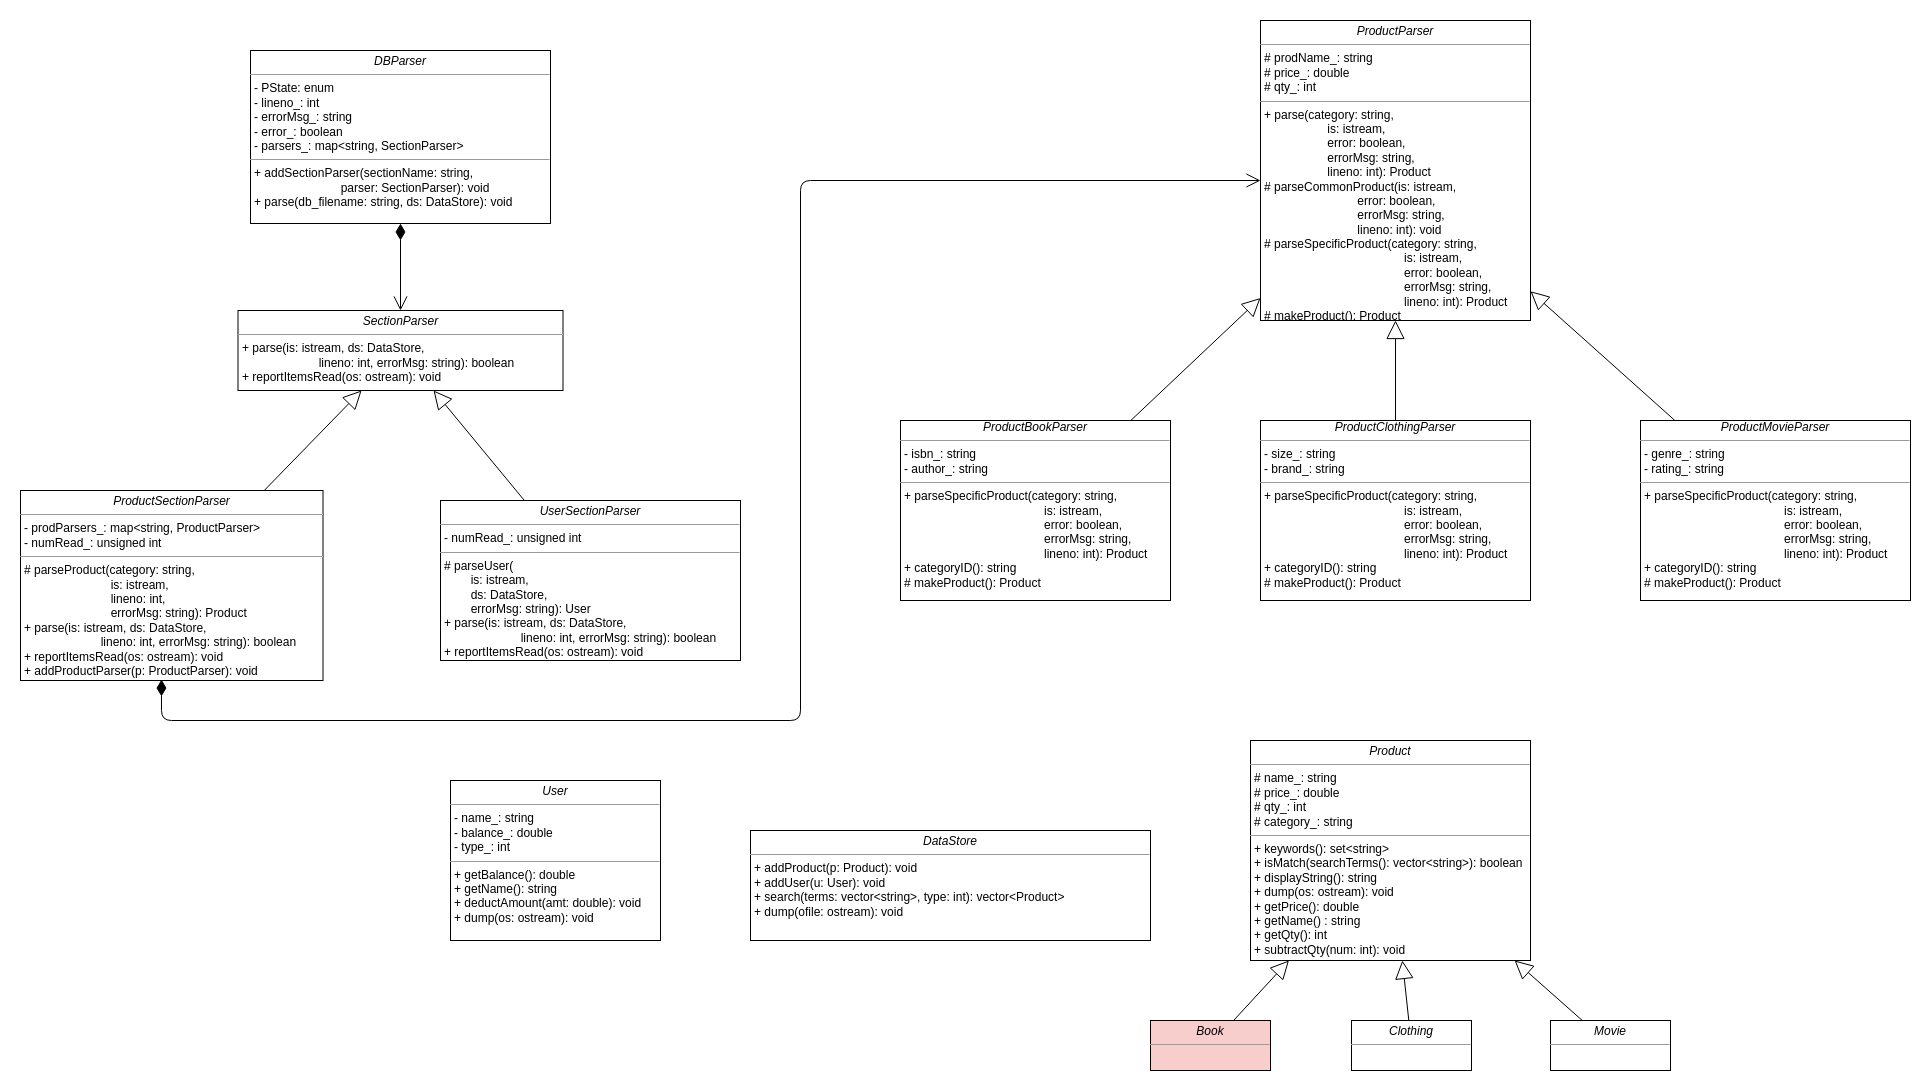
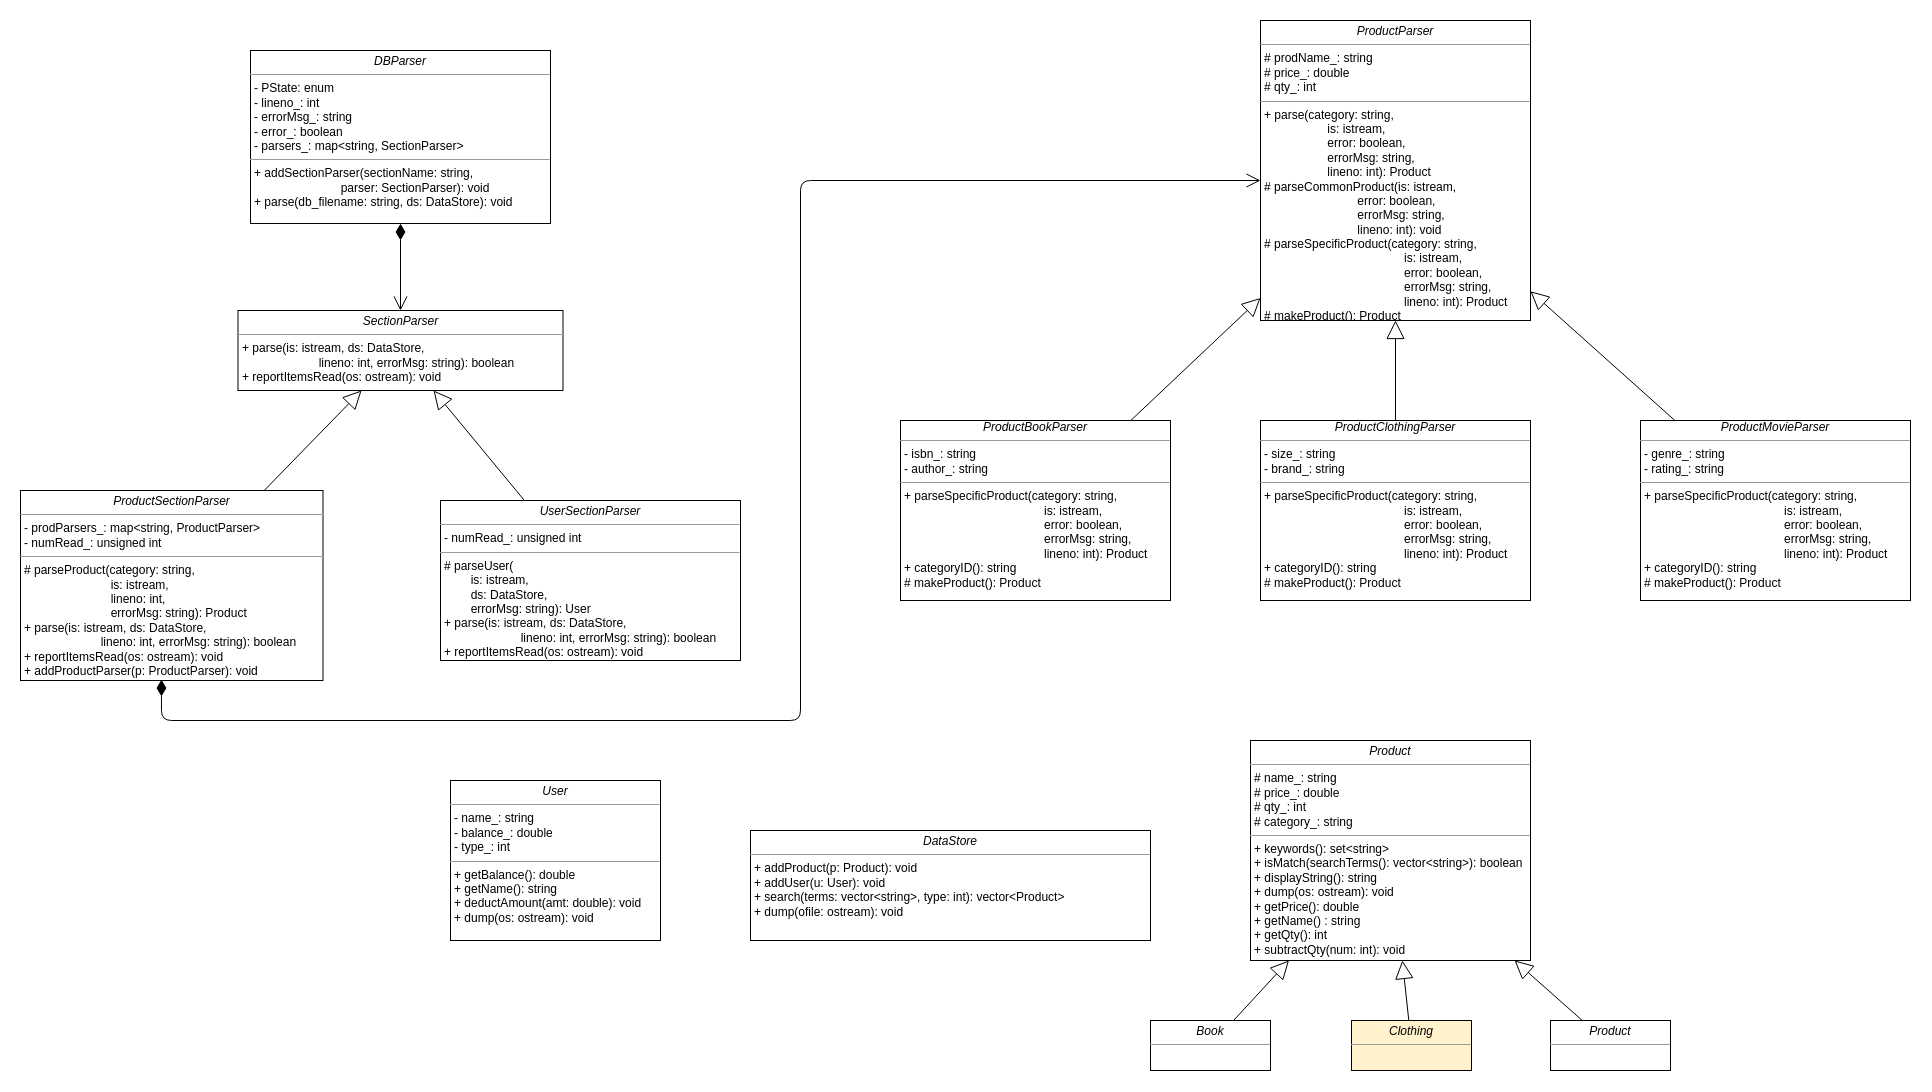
(1566, 1028) -> (1574, 1028)
(1211, 1046) -> (1211, 1046)
(1412, 1046) -> (1412, 1046)
